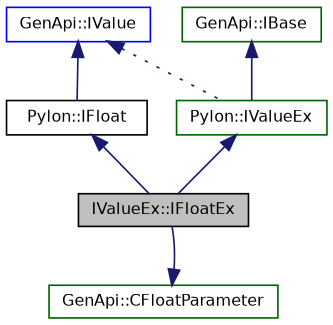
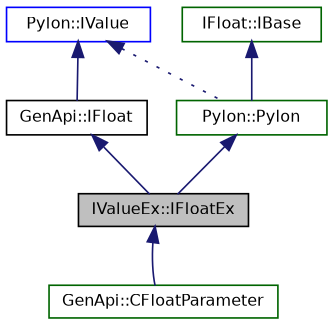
(78, 25) -> (78, 25)
(252, 25) -> (252, 25)
(77, 118) -> (77, 118)
(252, 118) -> (252, 118)
(174, 248) -> (153, 264)
